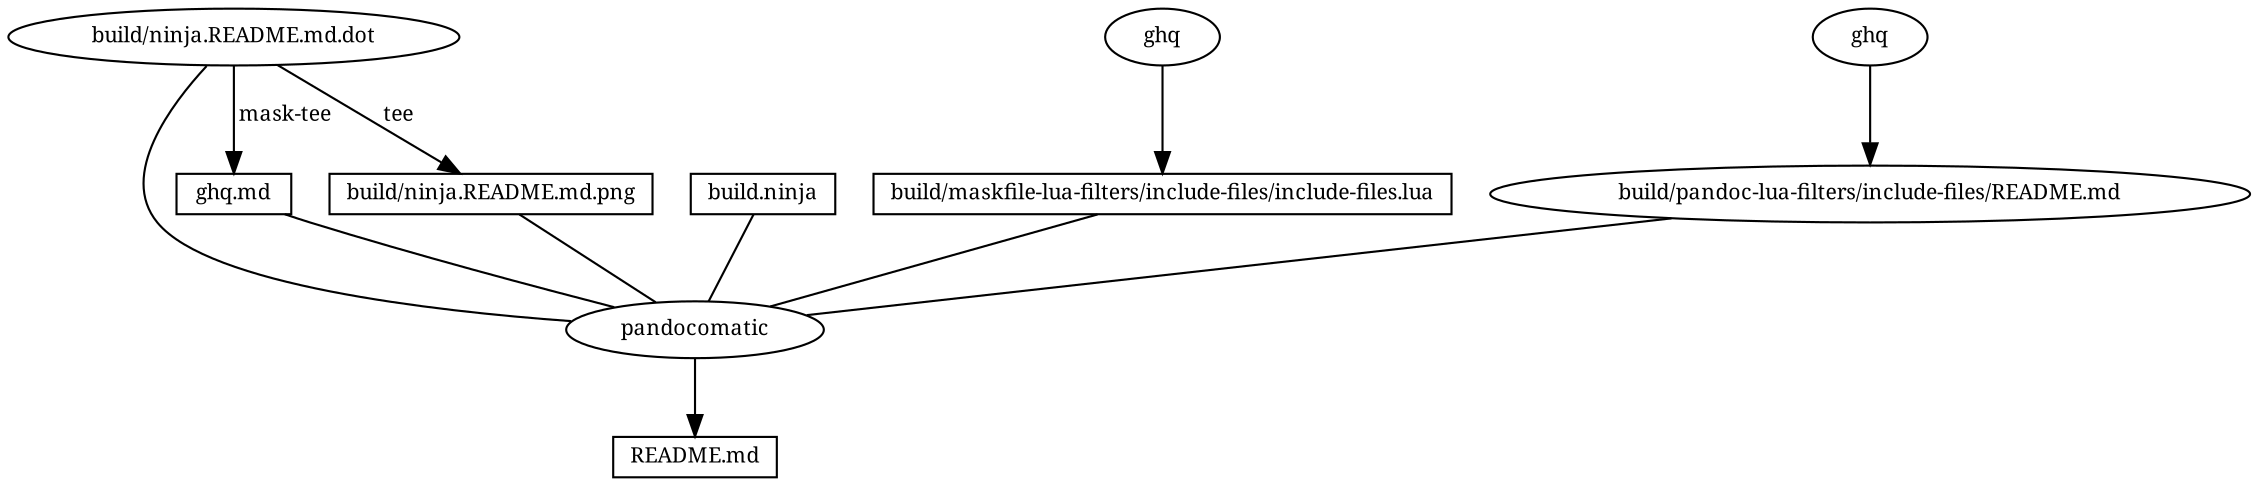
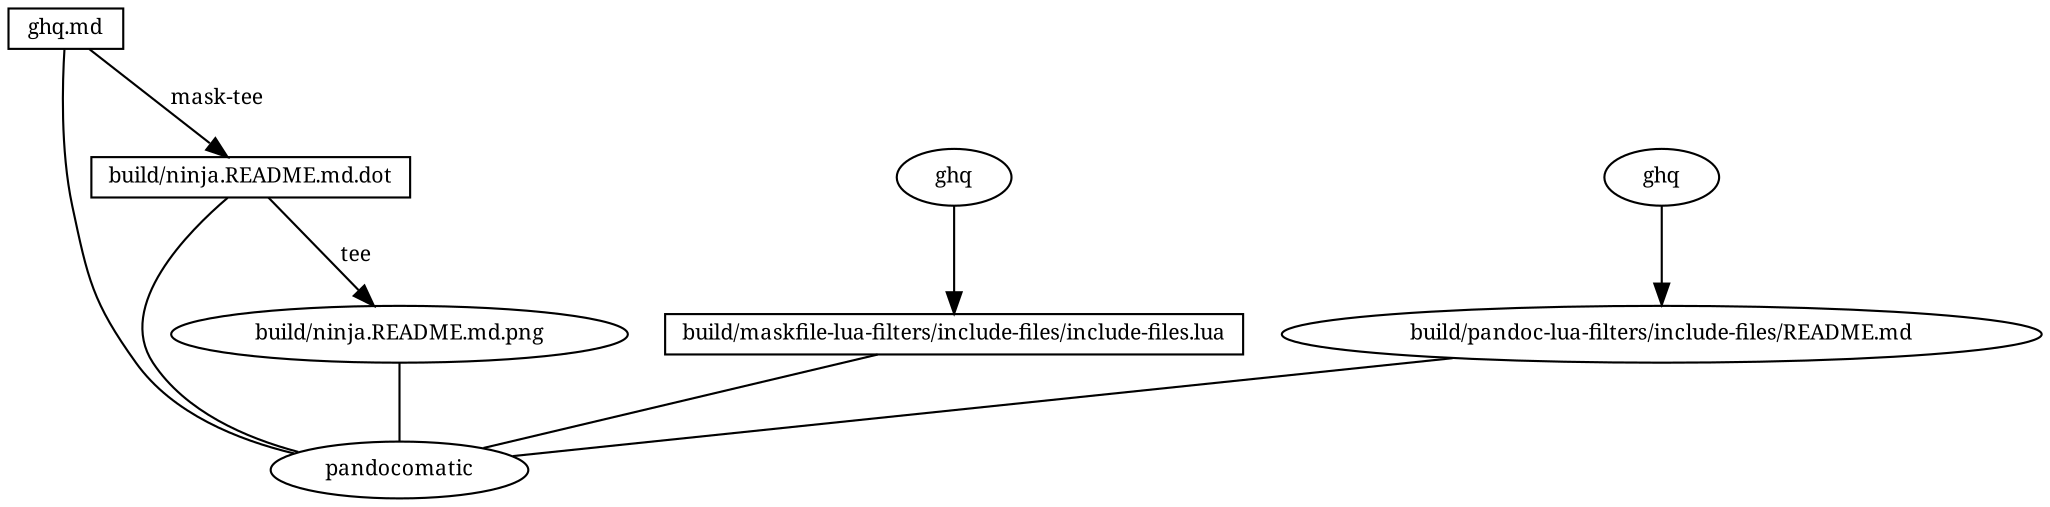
(234, 37) -> (251, 177)
(234, 109) -> (150, 96)
(491, 194) -> (400, 334)
(763, 194) -> none
(695, 457) -> none
